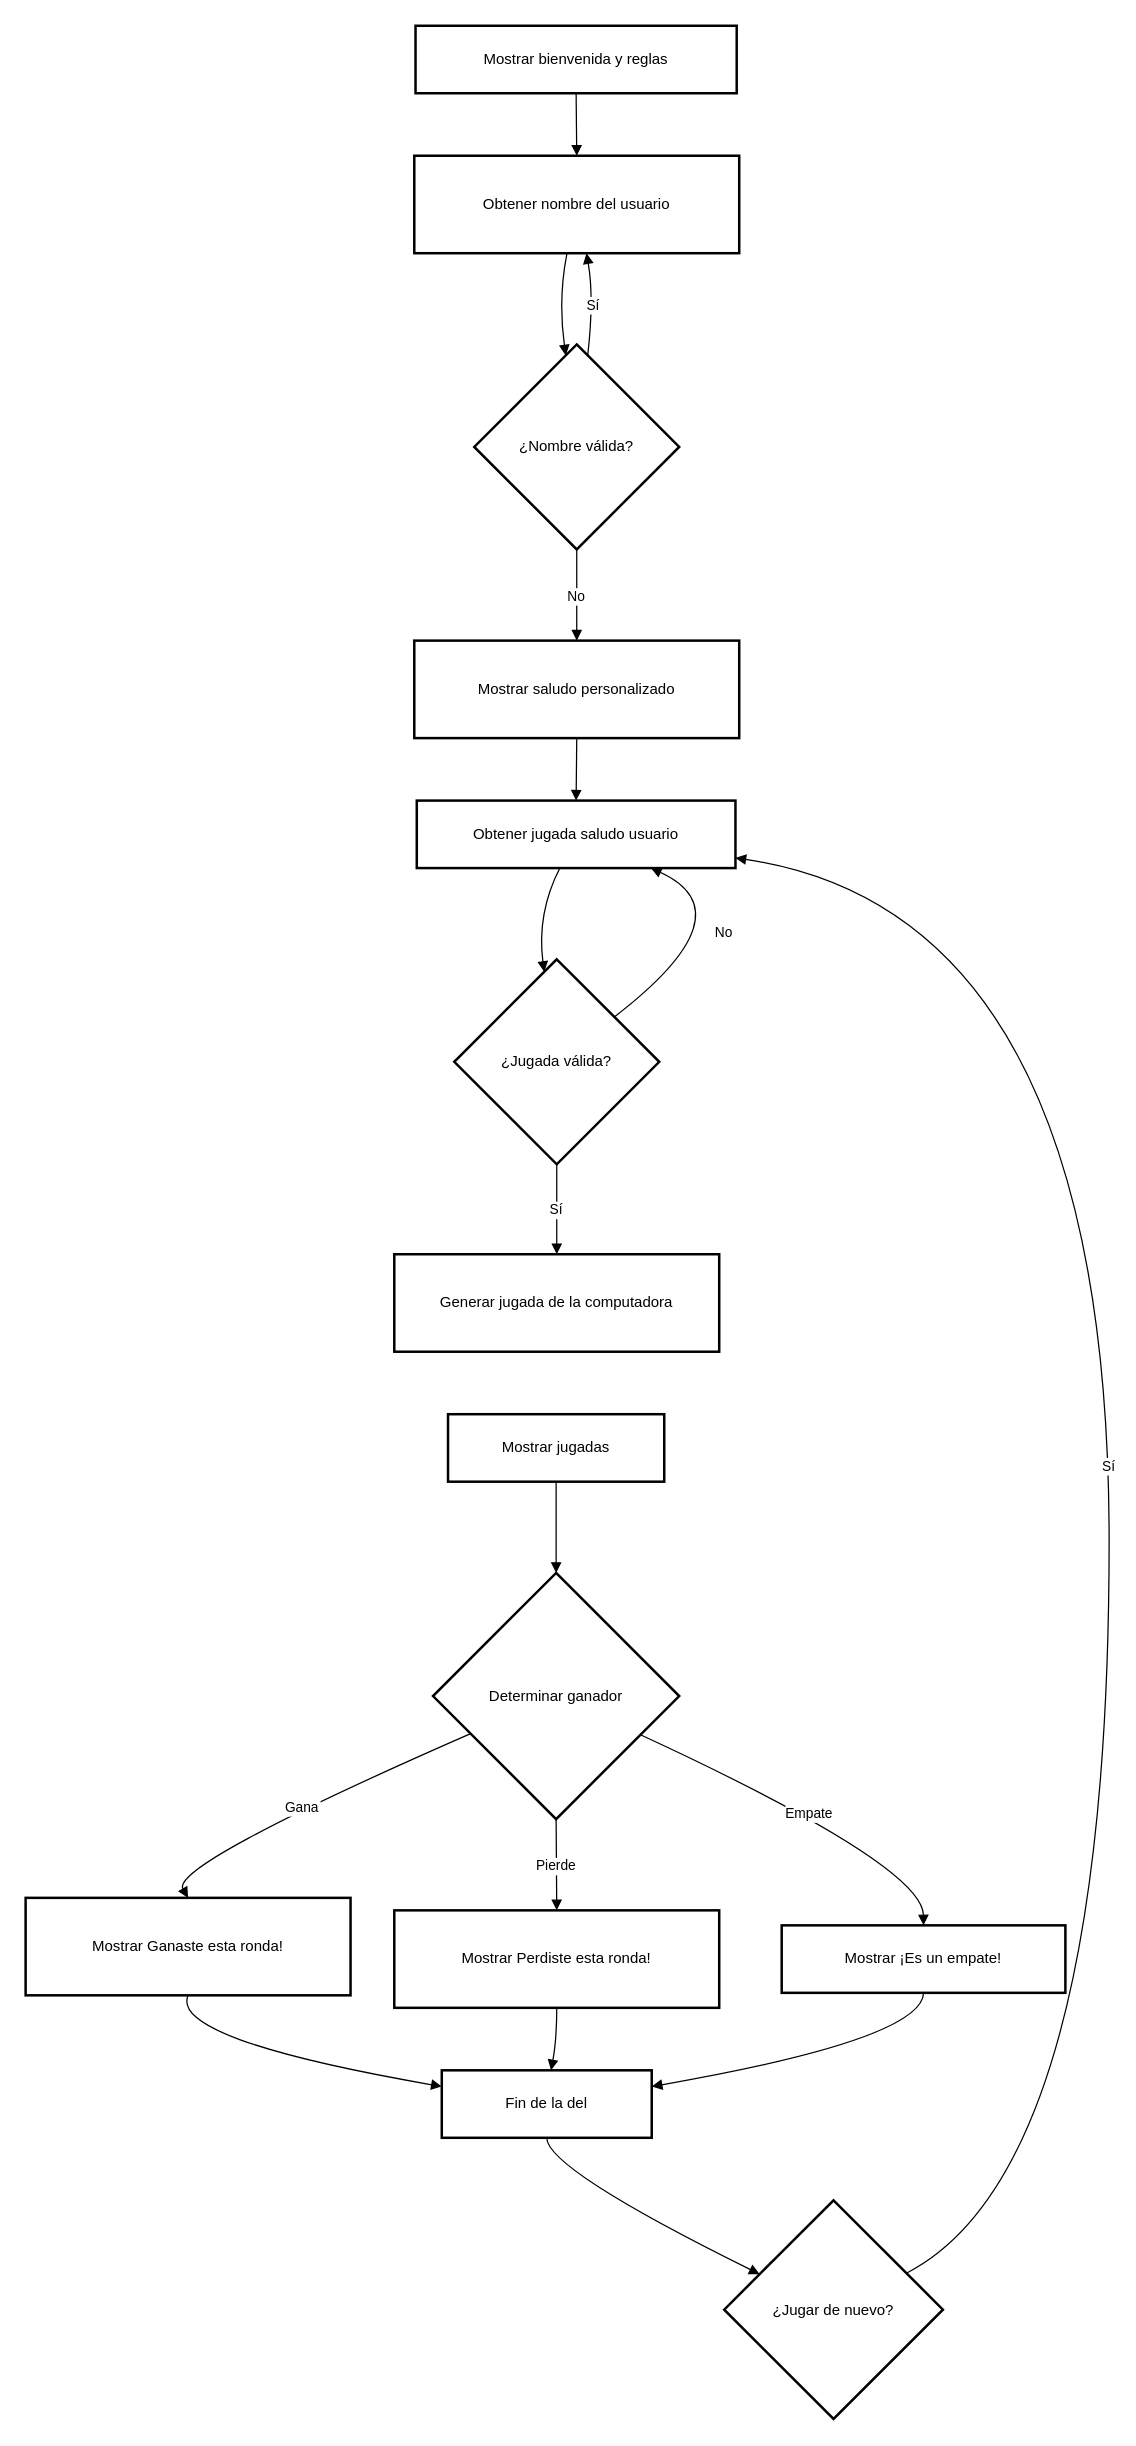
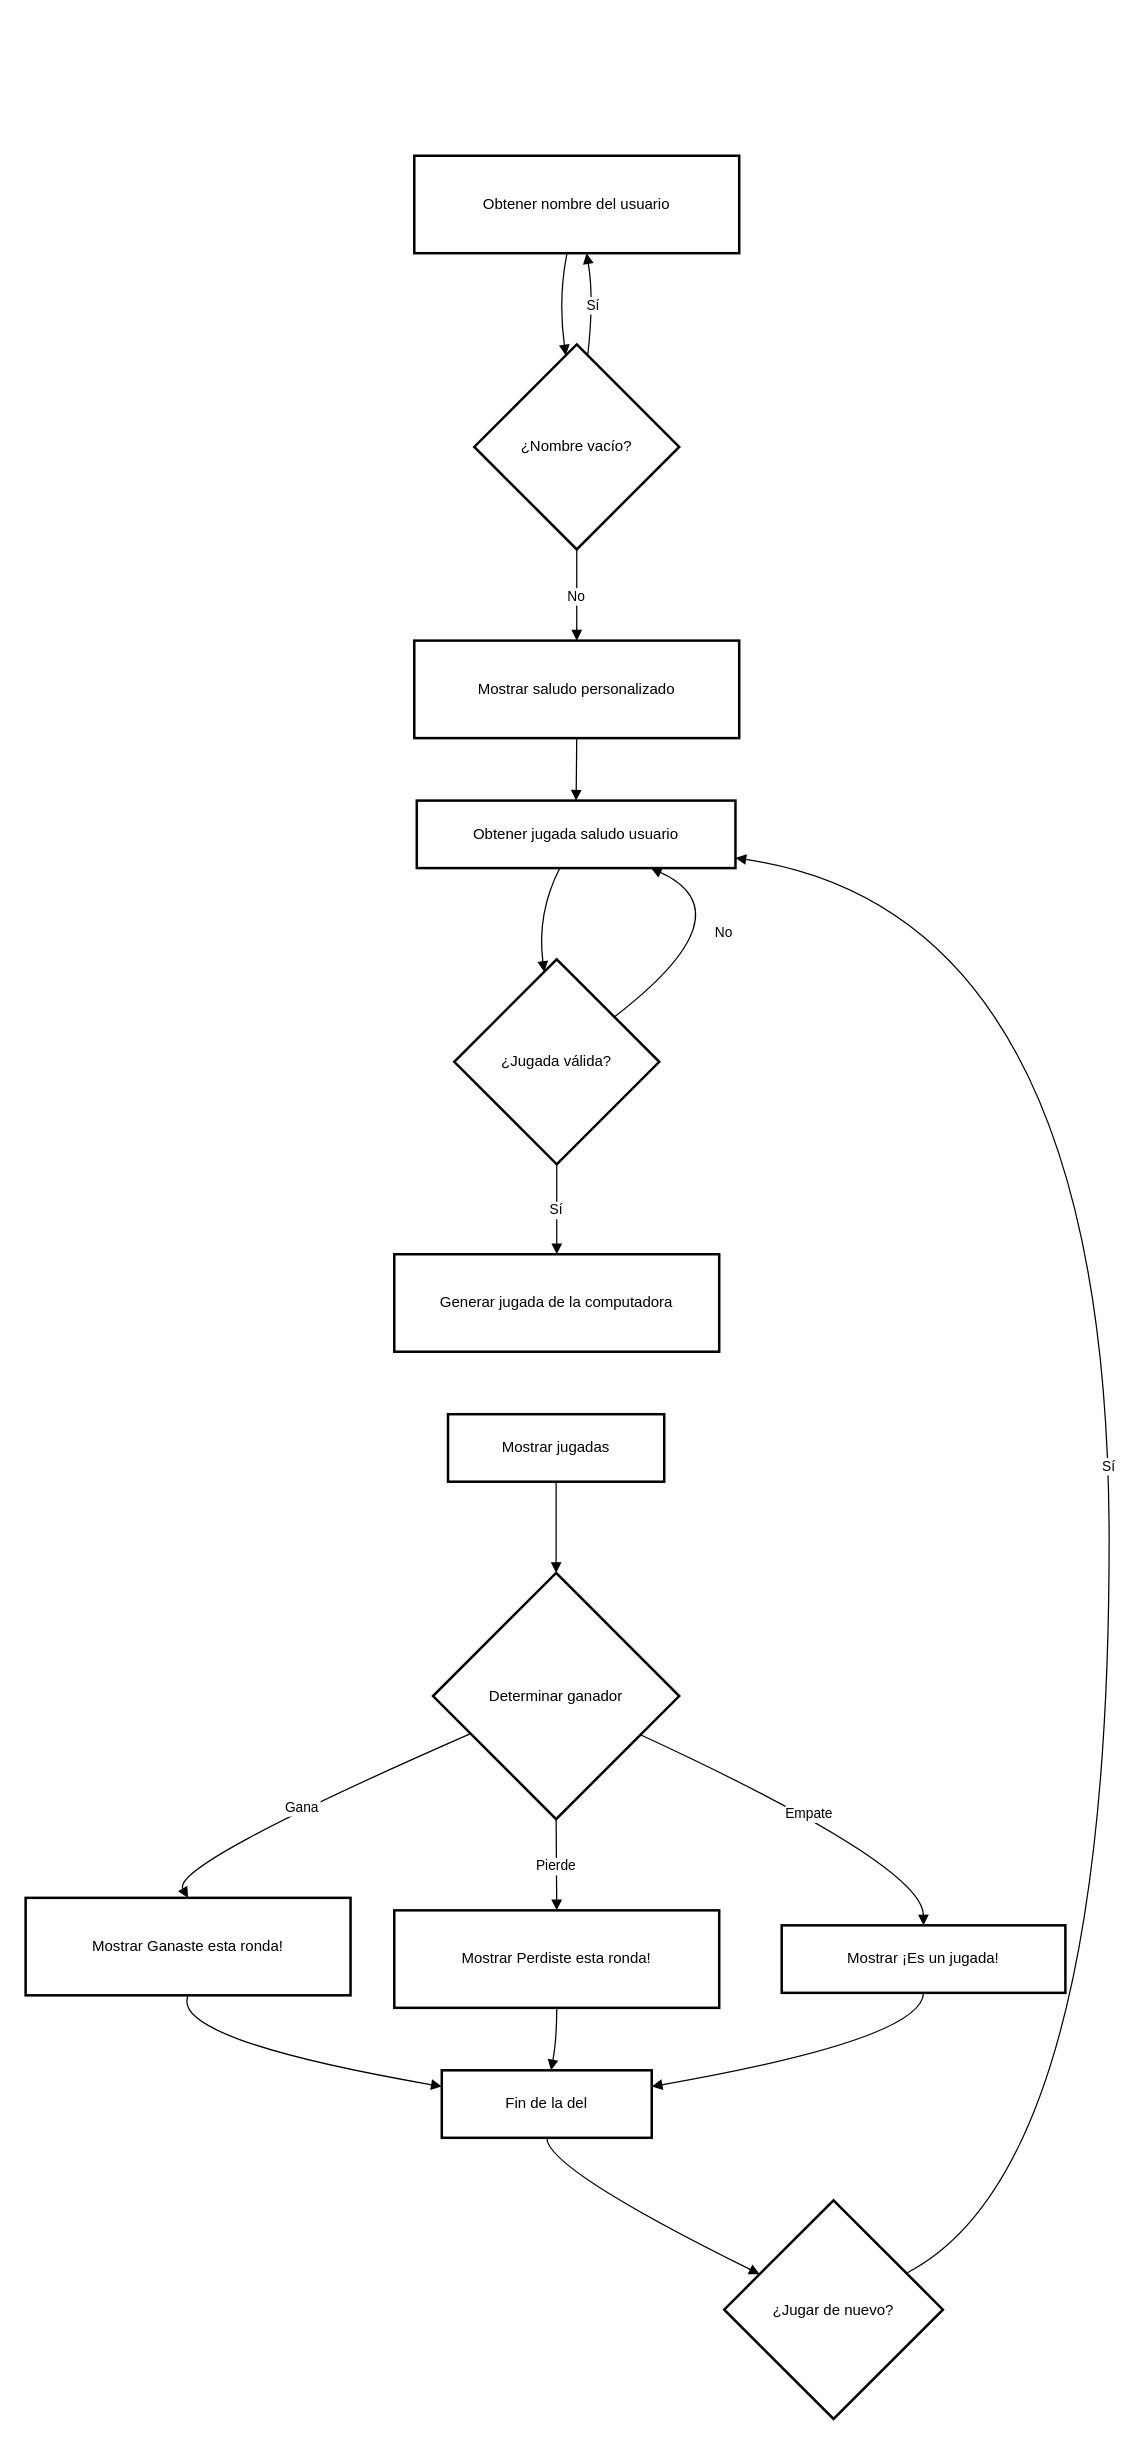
(576, 59) -> none
(577, 120) -> none
(577, 447) -> (577, 447)
(924, 1959) -> (924, 1959)
